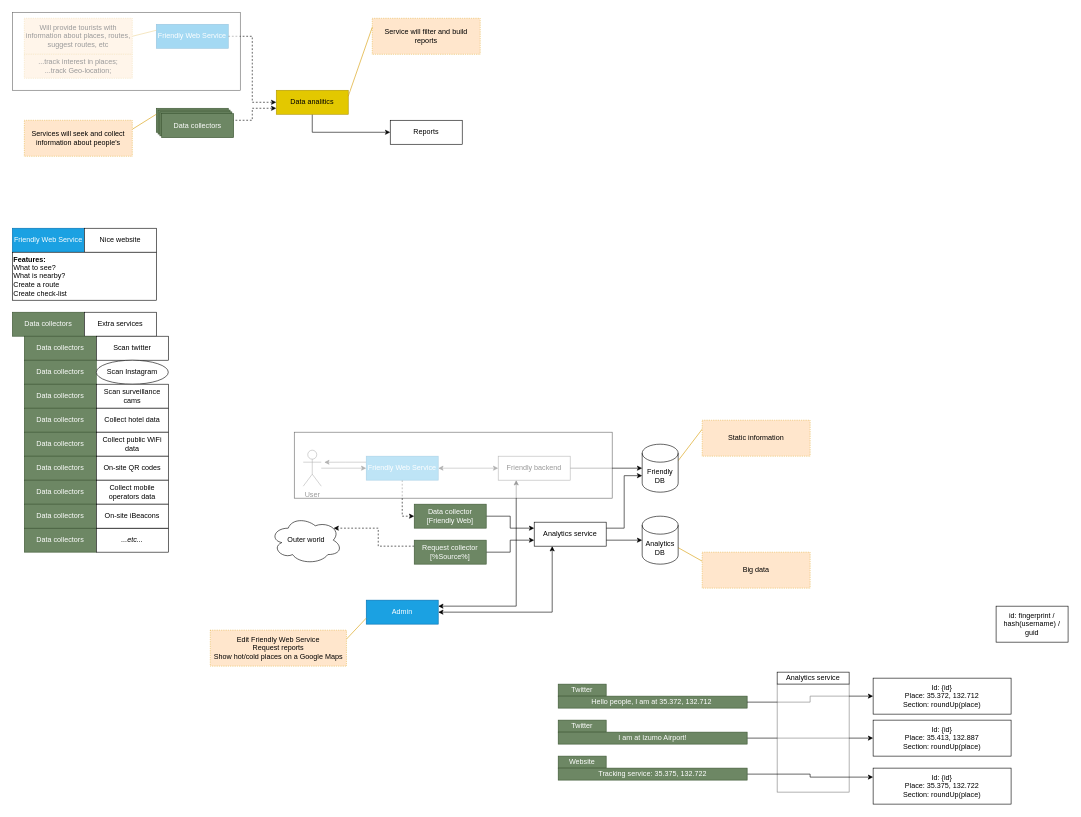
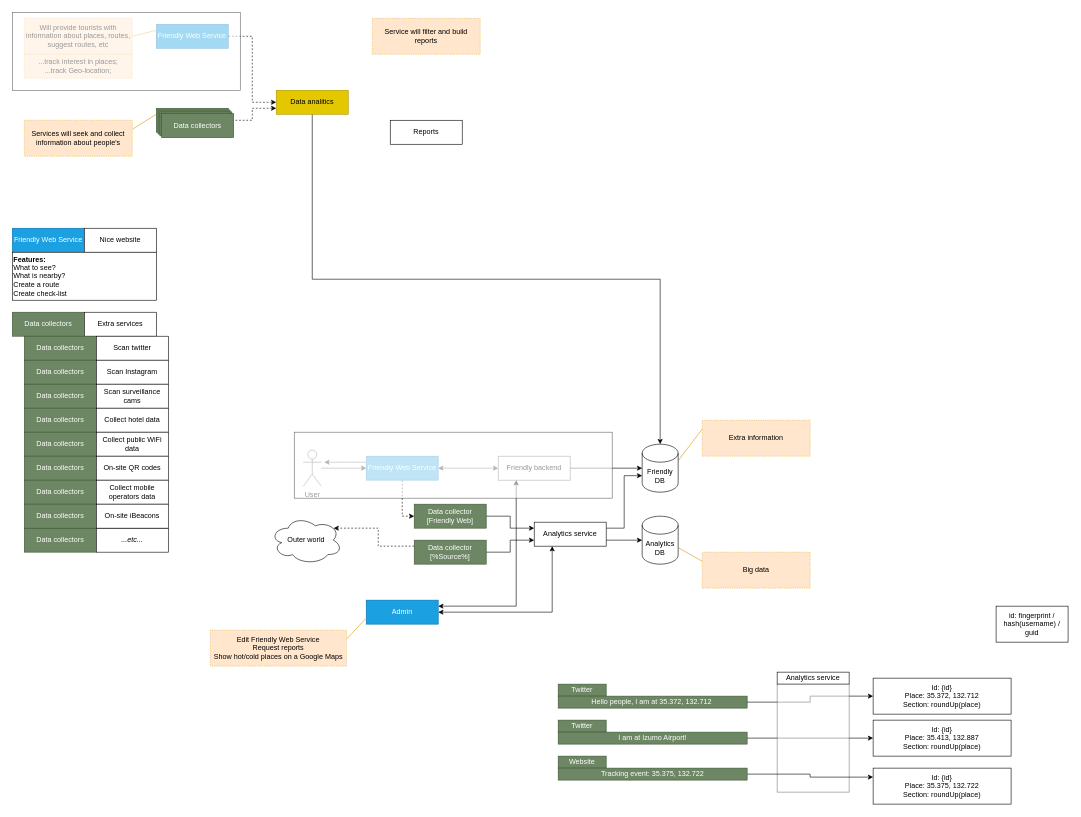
(360, 61) -> none
(384, 132) -> (312, 278)
(132, 372) -> (132, 372)
(756, 438) -> (756, 438)
(450, 552) -> (450, 552)
(653, 774) -> (653, 774)
